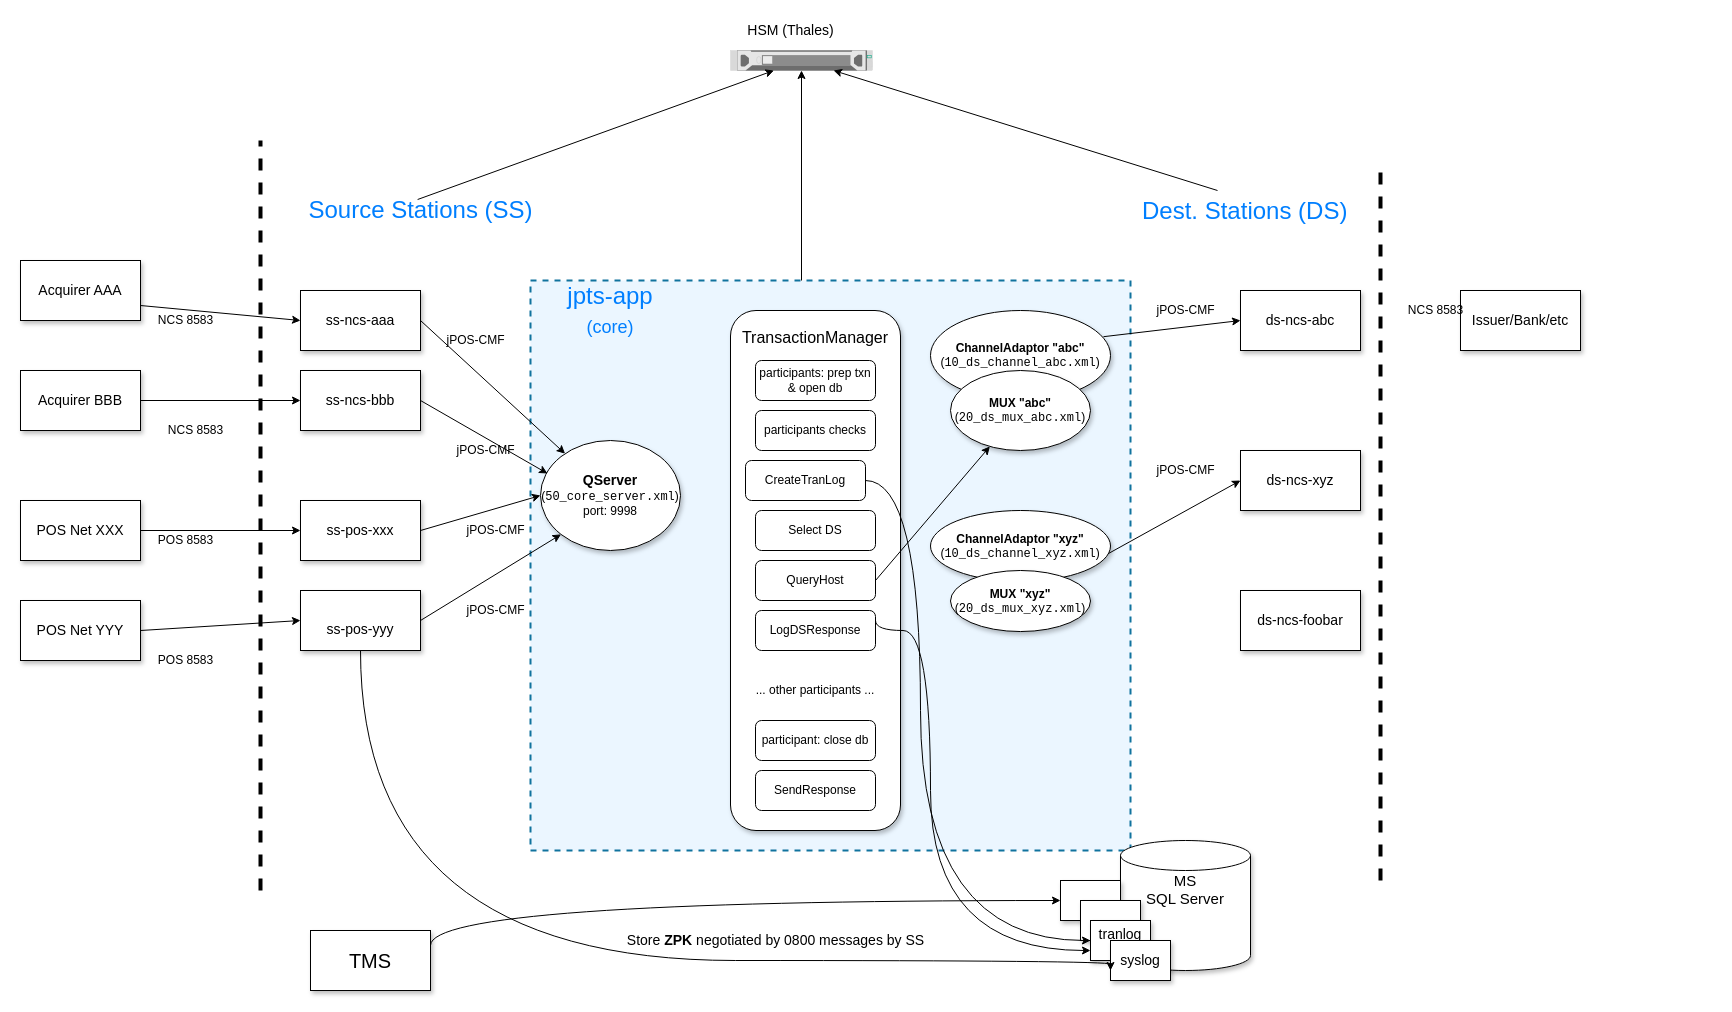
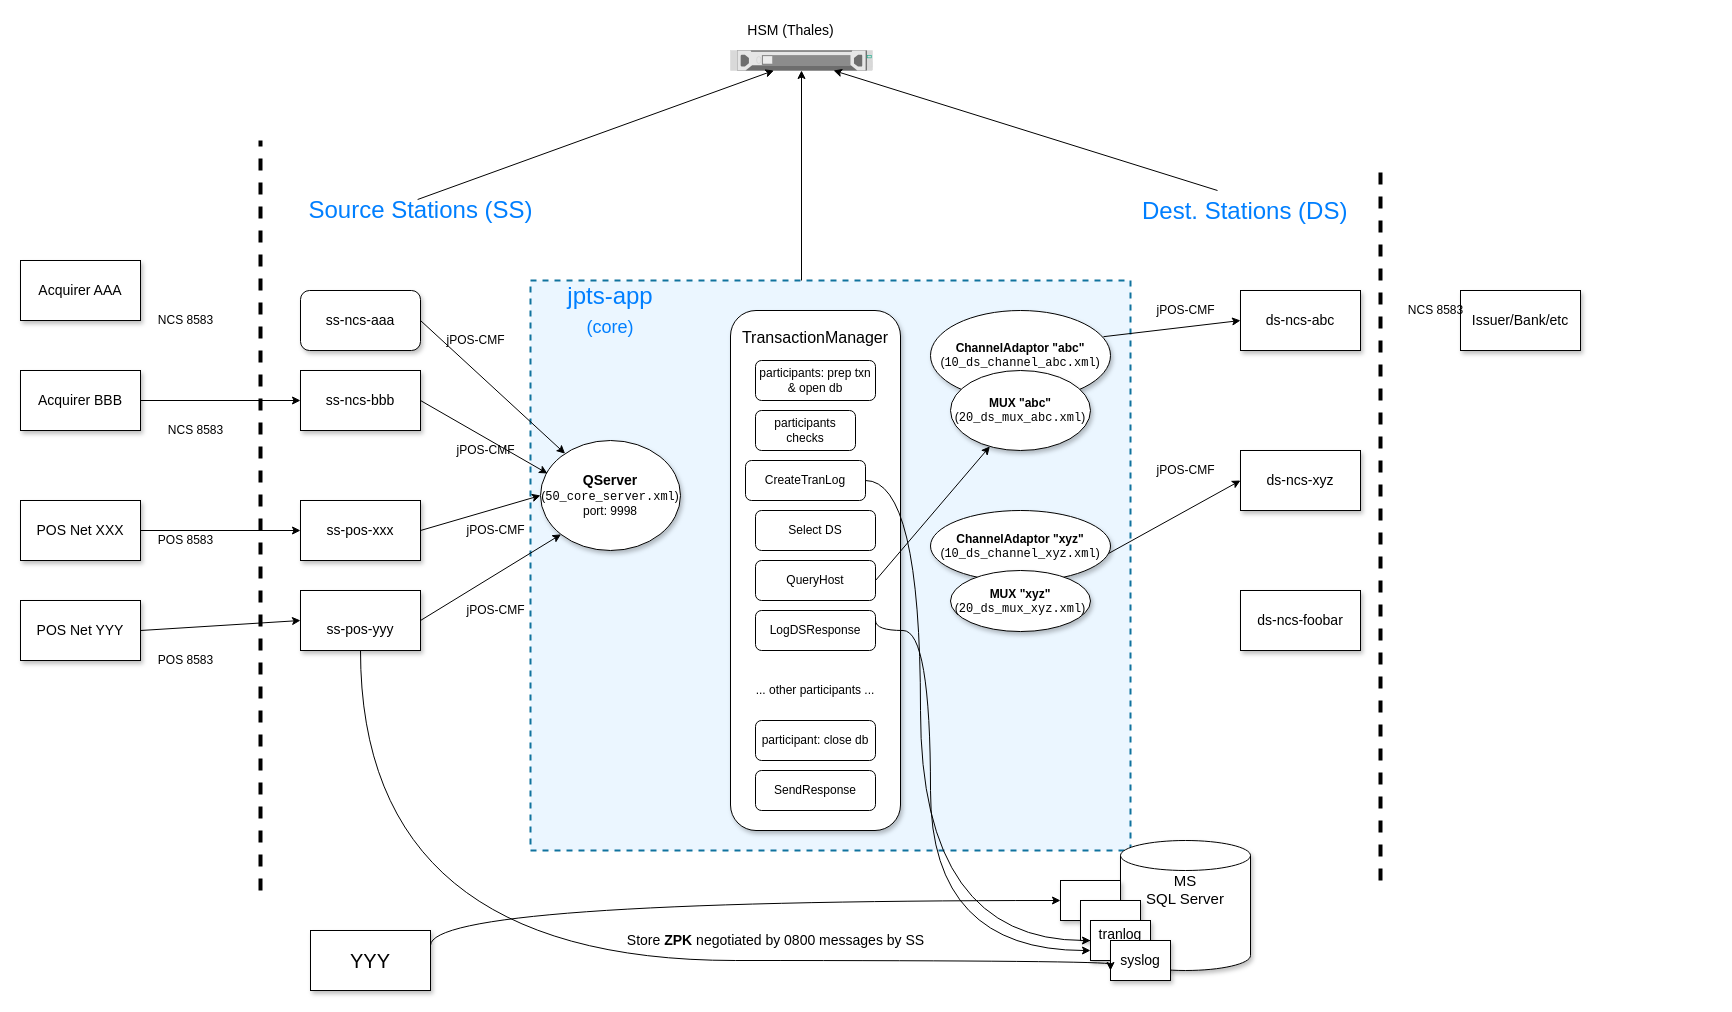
(217, 313) -> none
(361, 321) -> (361, 321)
(816, 431) -> (806, 431)
(371, 961) -> (371, 961)
